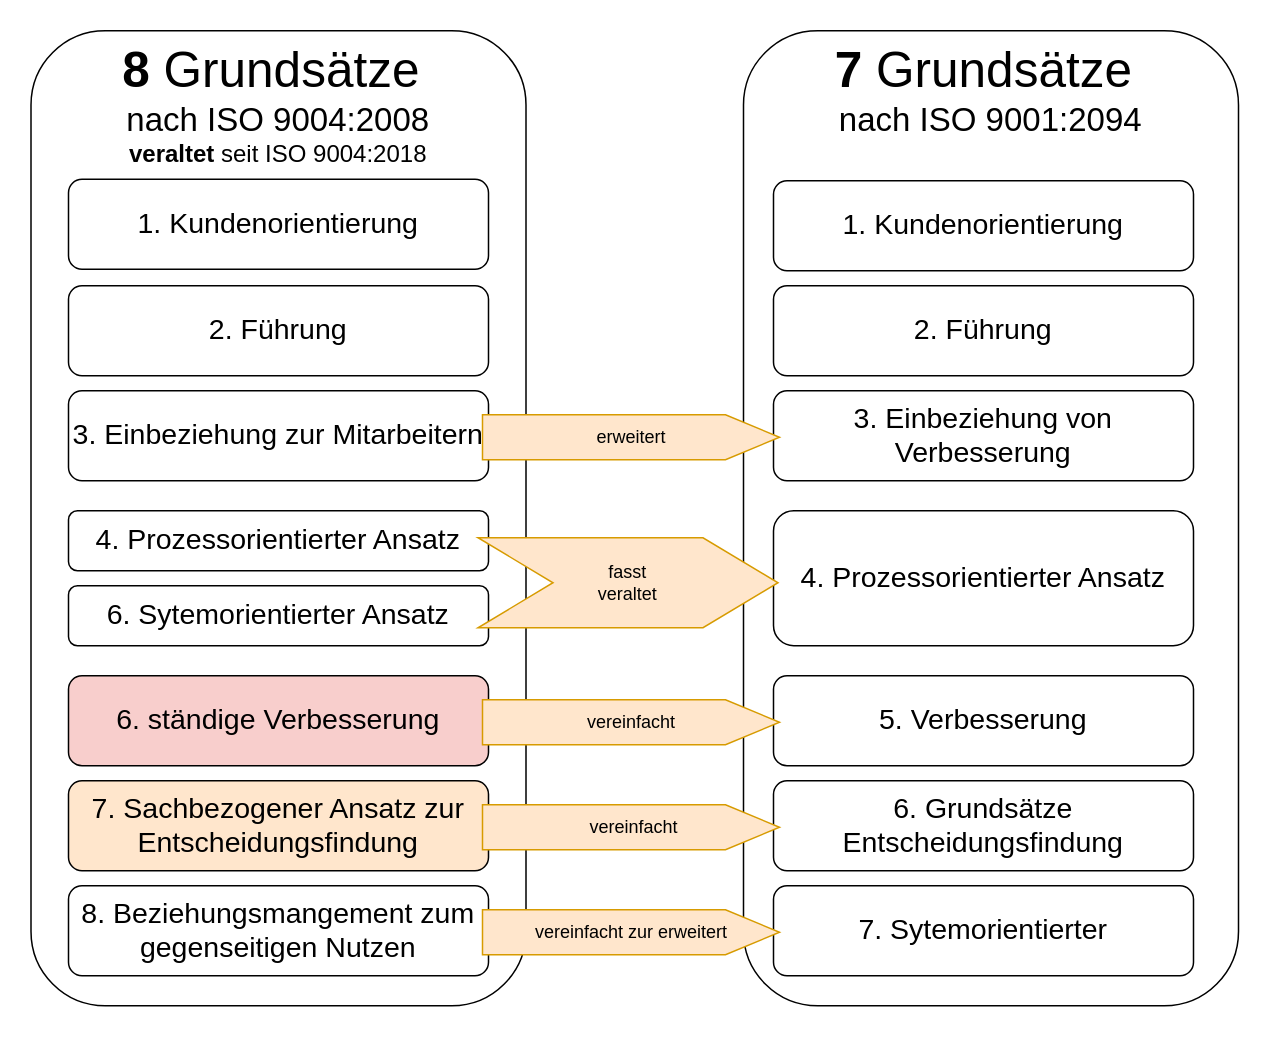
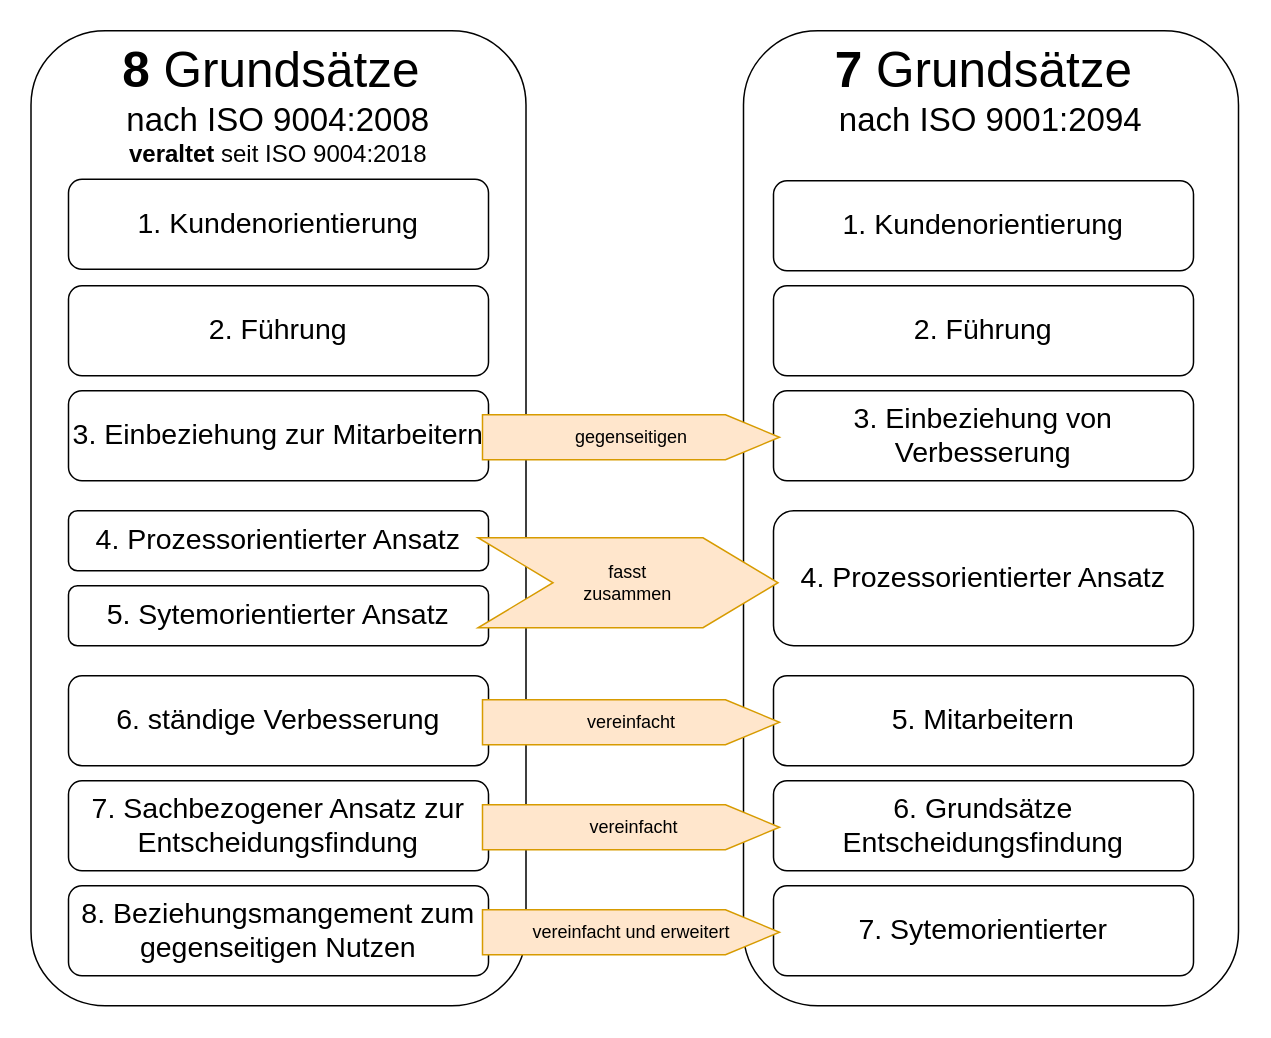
(632, 437) -> (632, 437)
(628, 583) -> (628, 583)
(278, 616) -> (278, 616)
(278, 721) -> (278, 721)
(983, 721) -> (983, 721)
(278, 826) -> (278, 826)
(632, 932) -> (632, 932)
